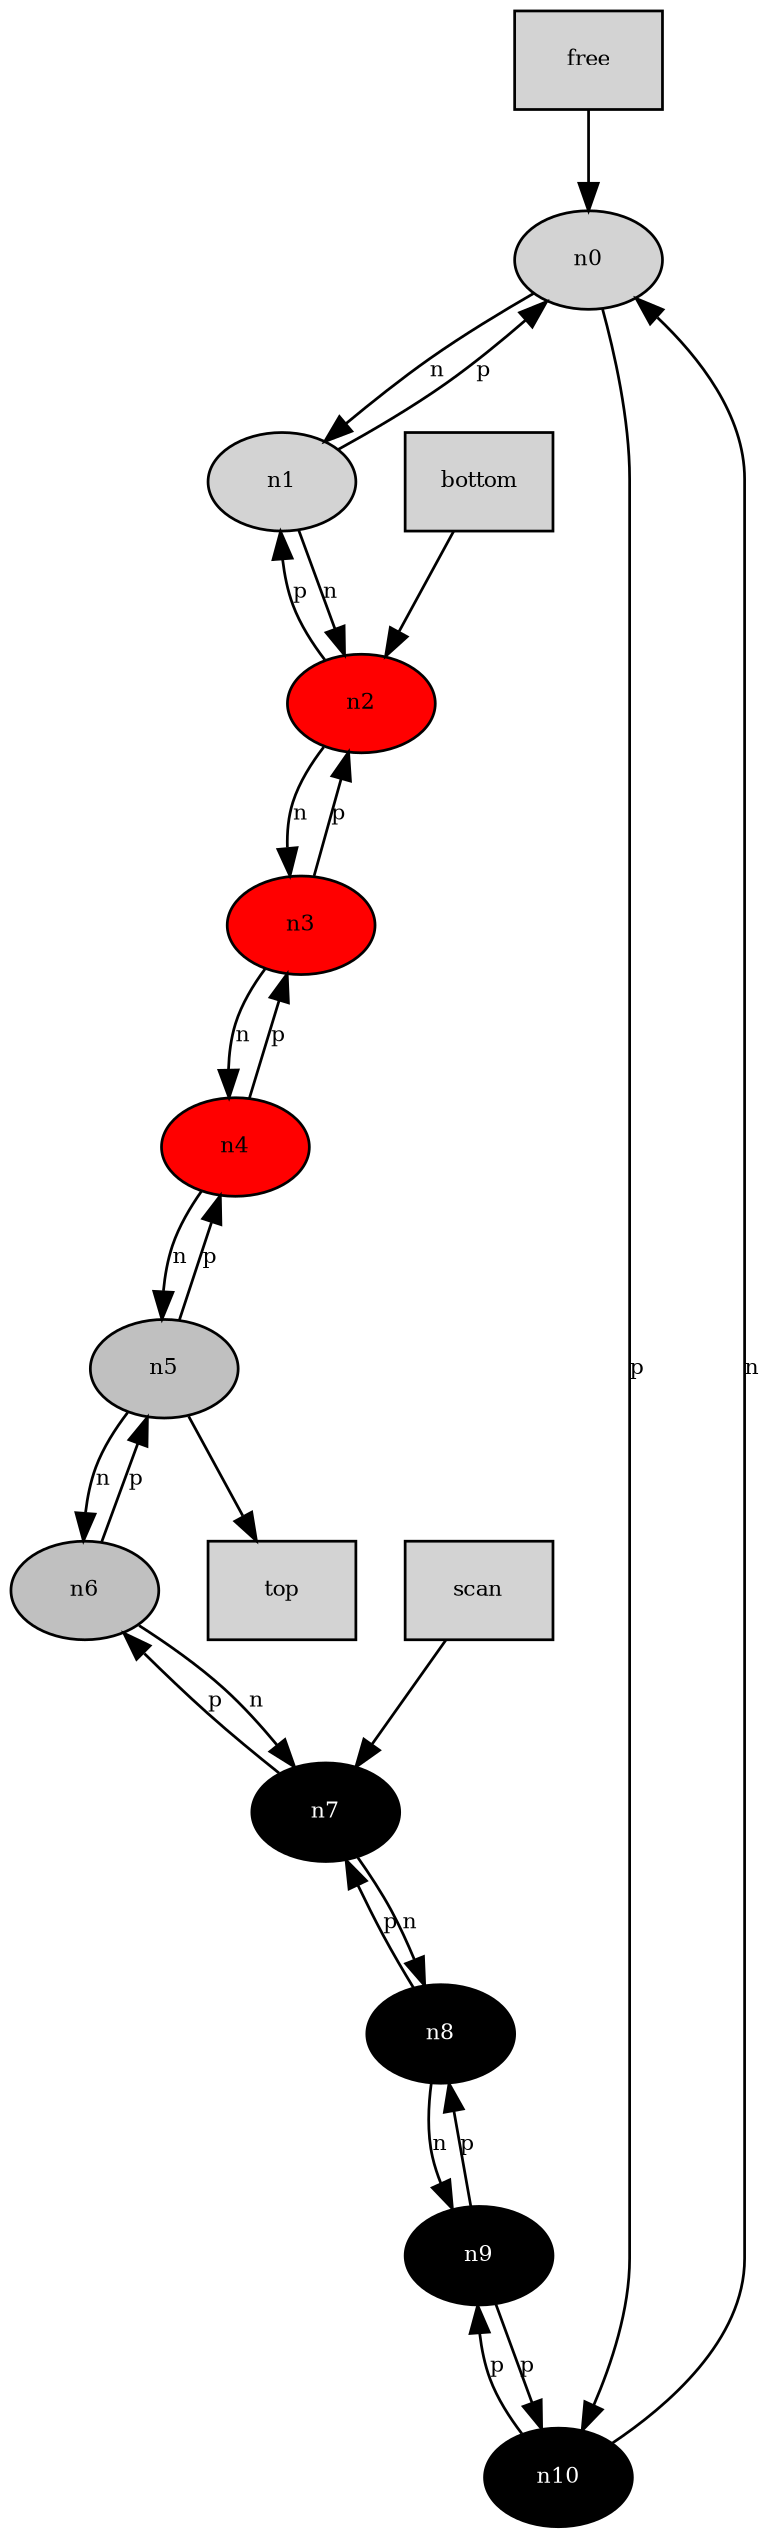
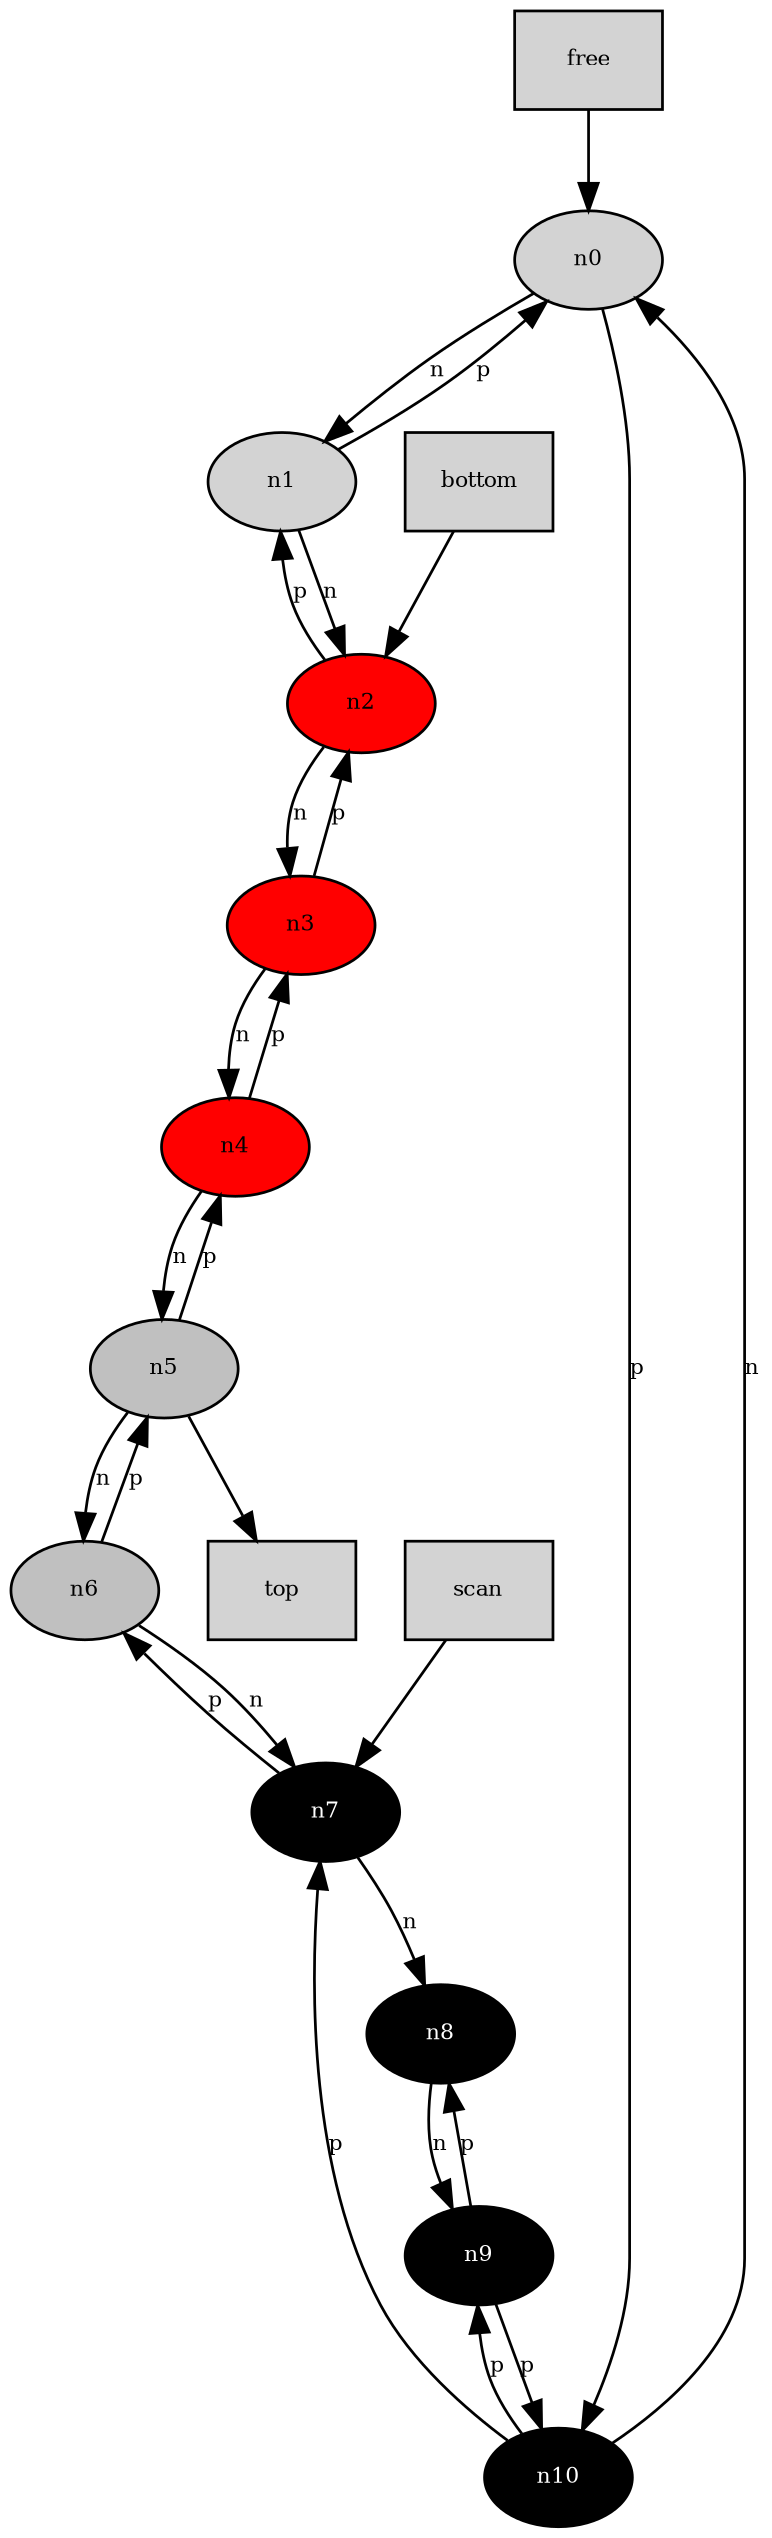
(384, 1937) -> (339, 2194)
